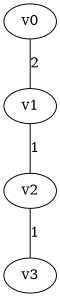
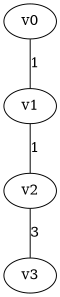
(35, 64) -> (35, 64)
(35, 233) -> (35, 233)
